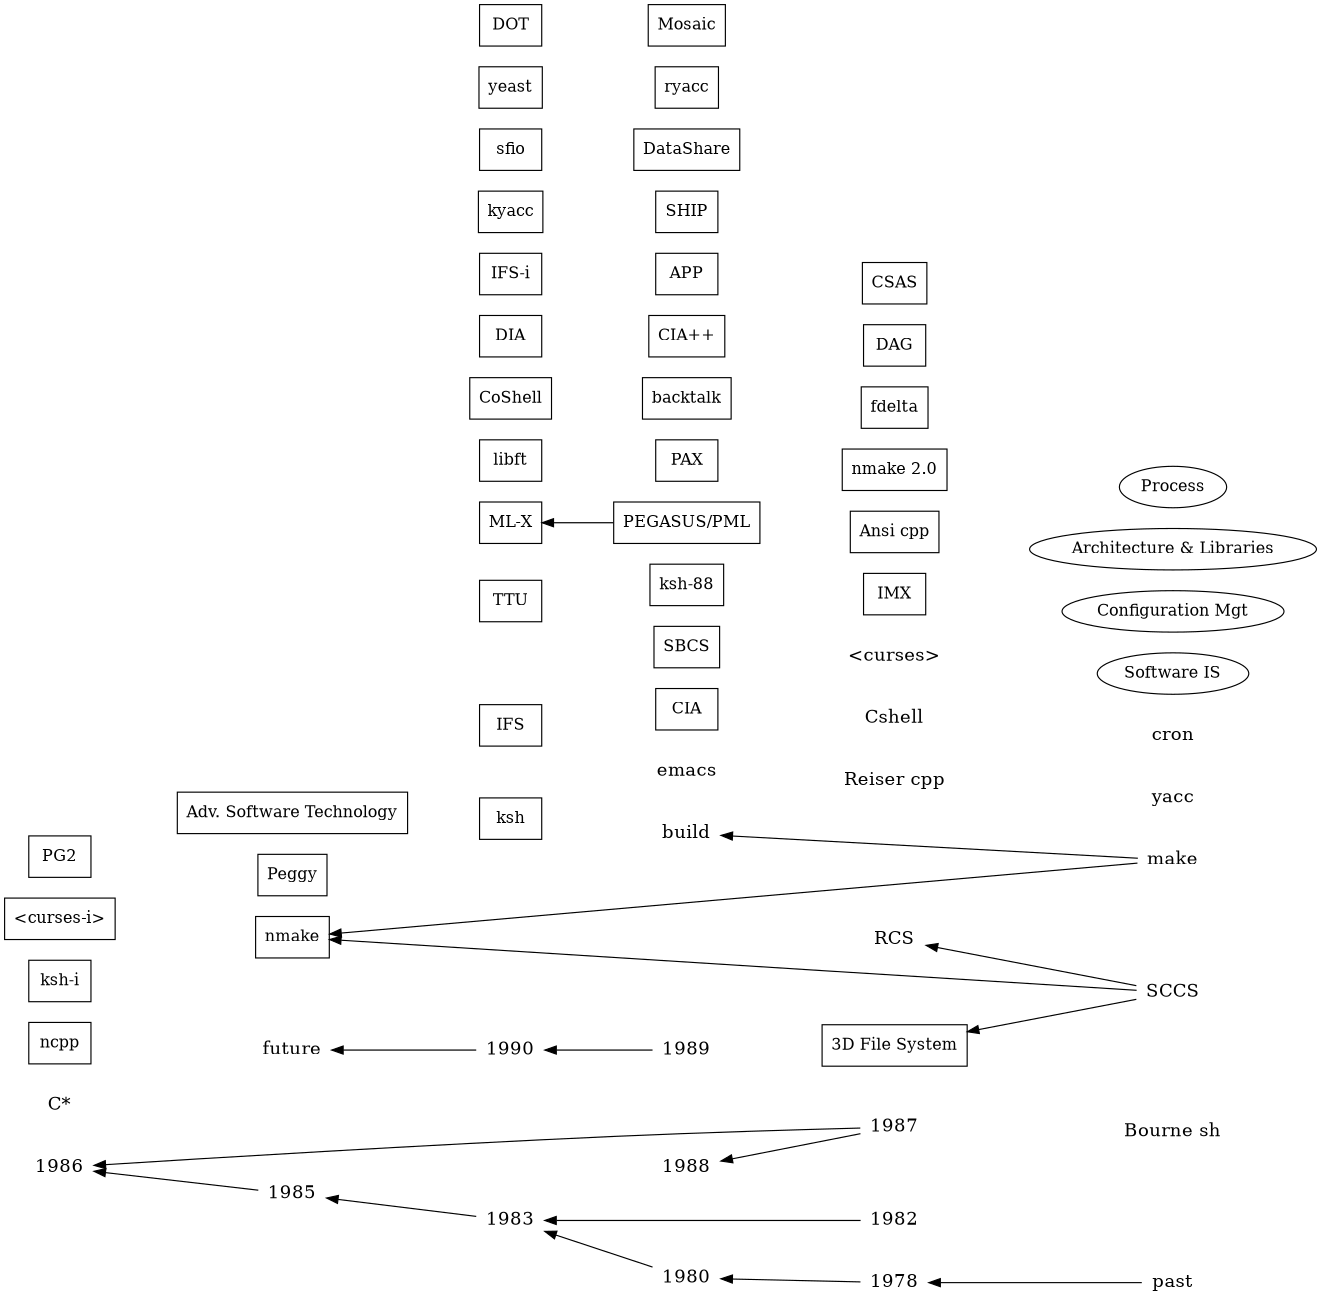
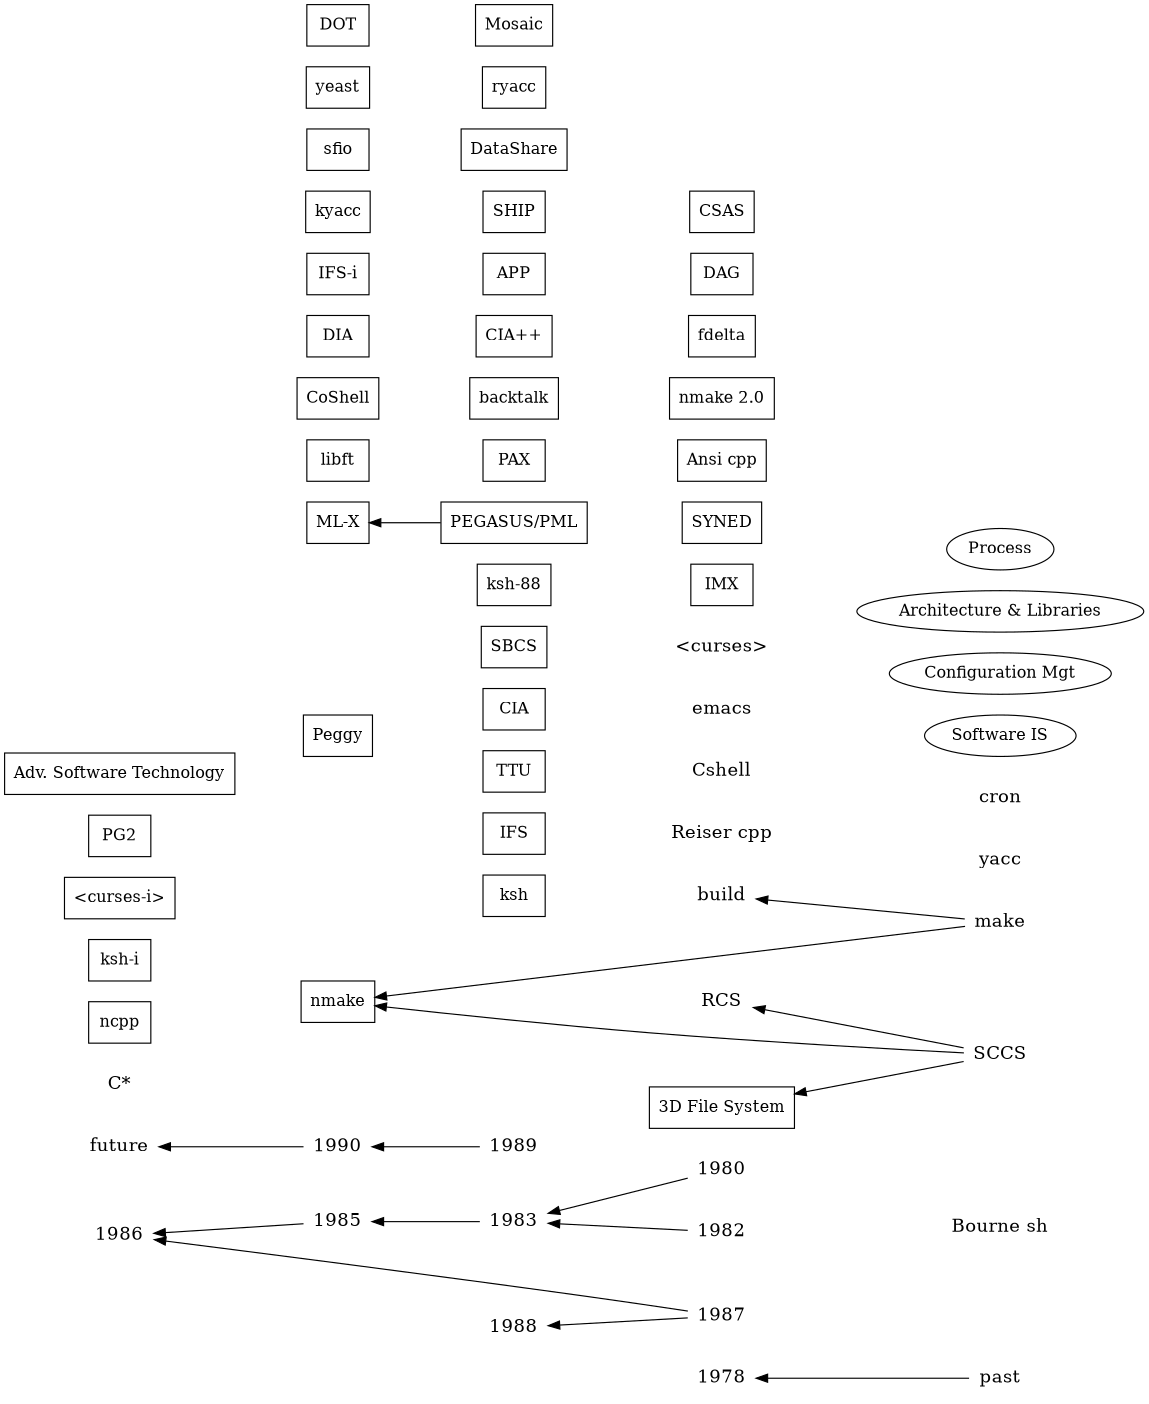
none -> (722, 523)
(797, 1280) -> none
